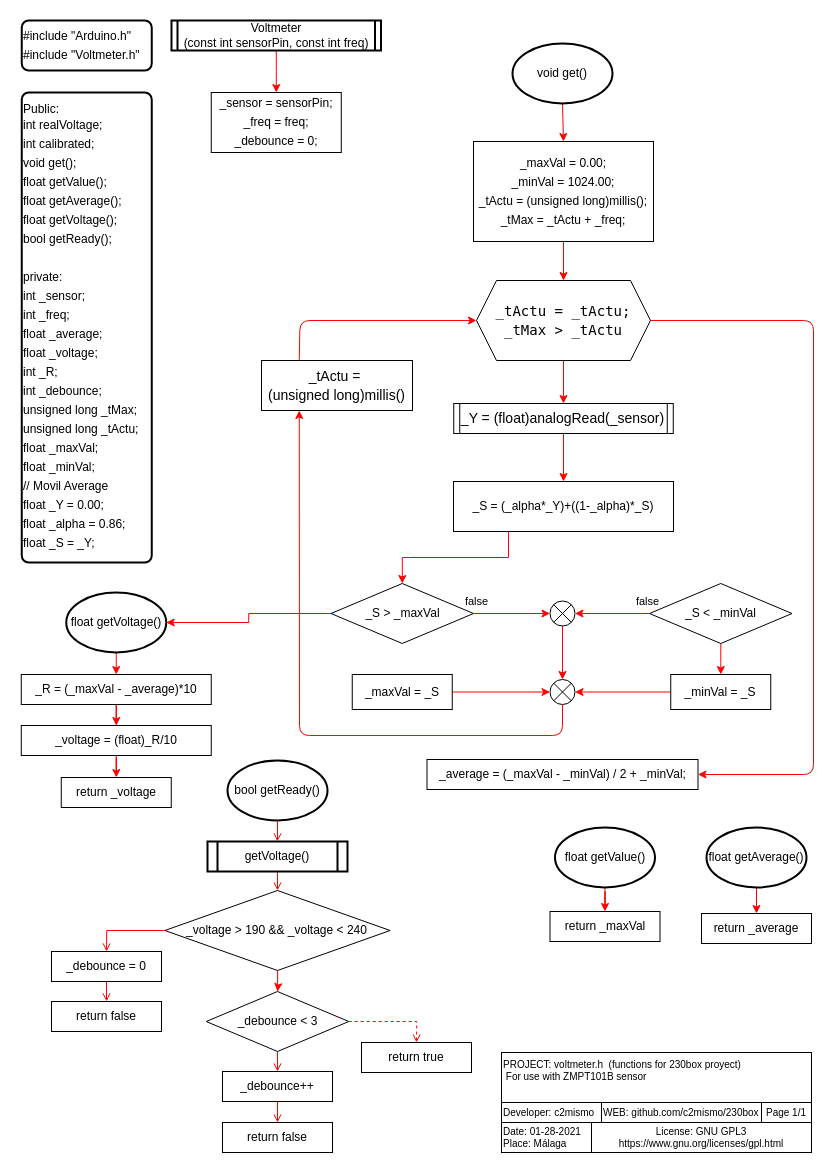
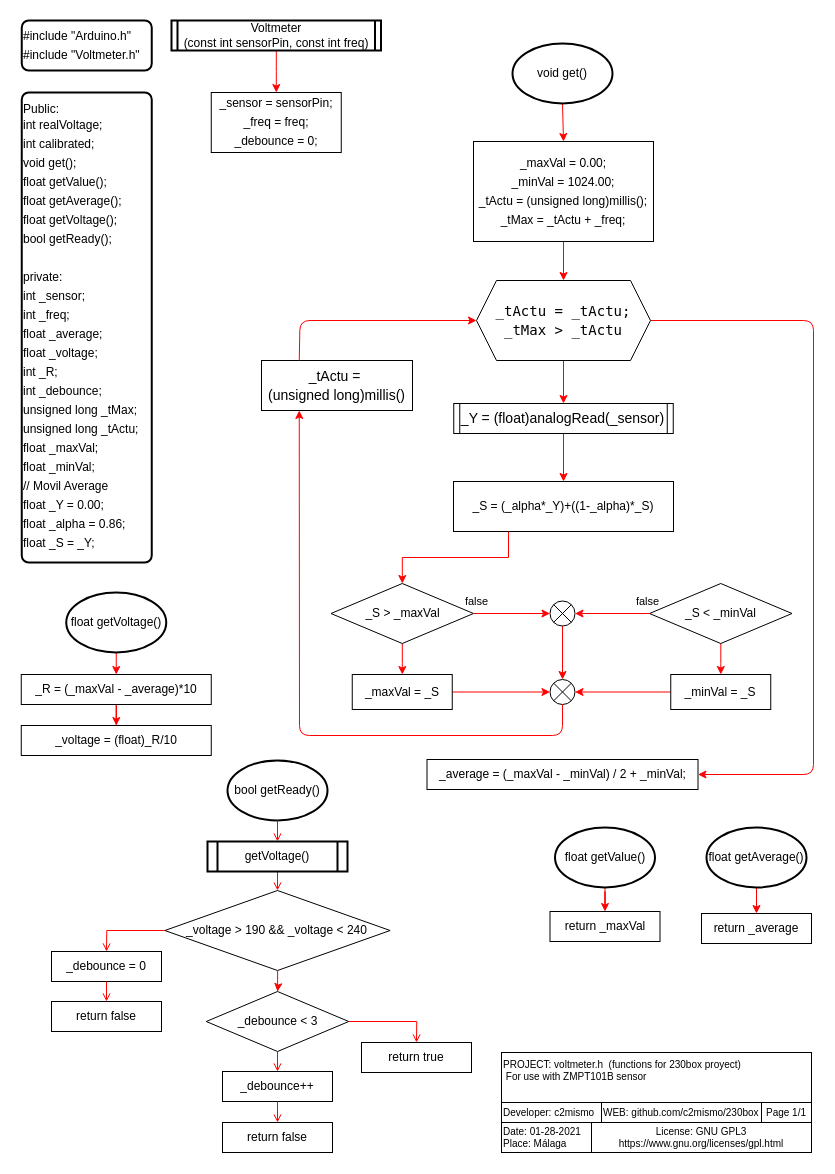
(249, 615) -> (402, 656)
(116, 771) -> none
(116, 793) -> none
(391, 1022) -> (391, 1022)
